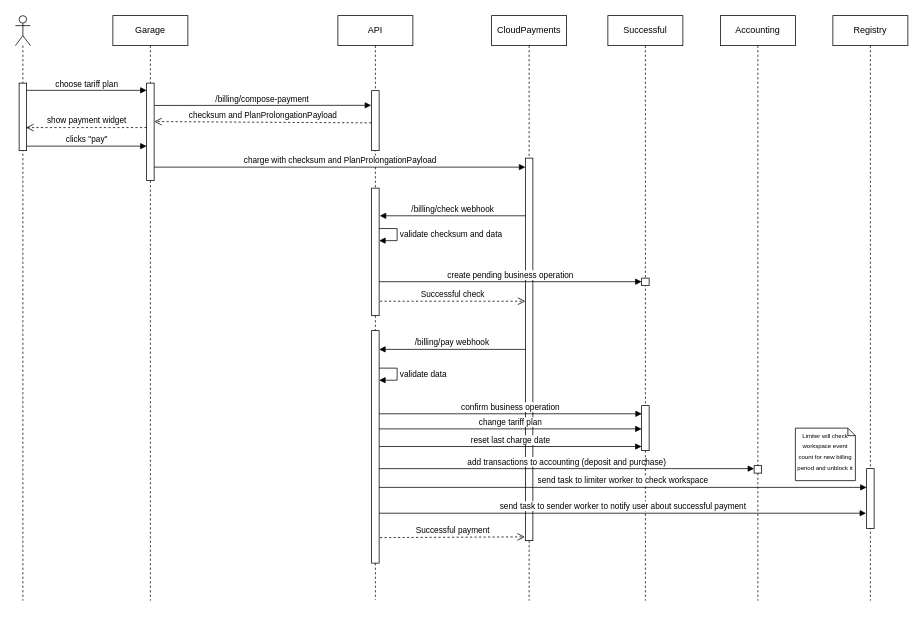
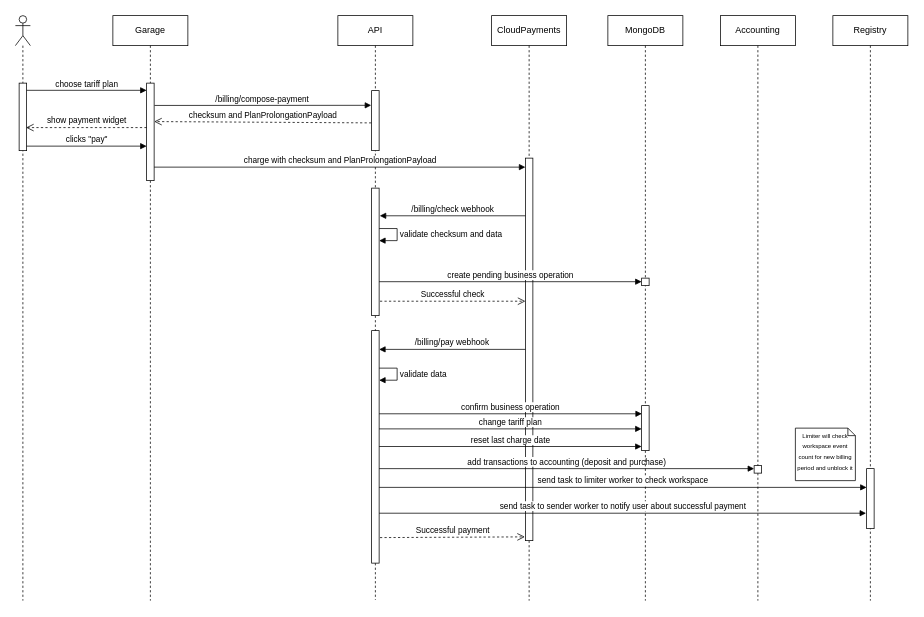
(645, 30) -> (645, 30)
